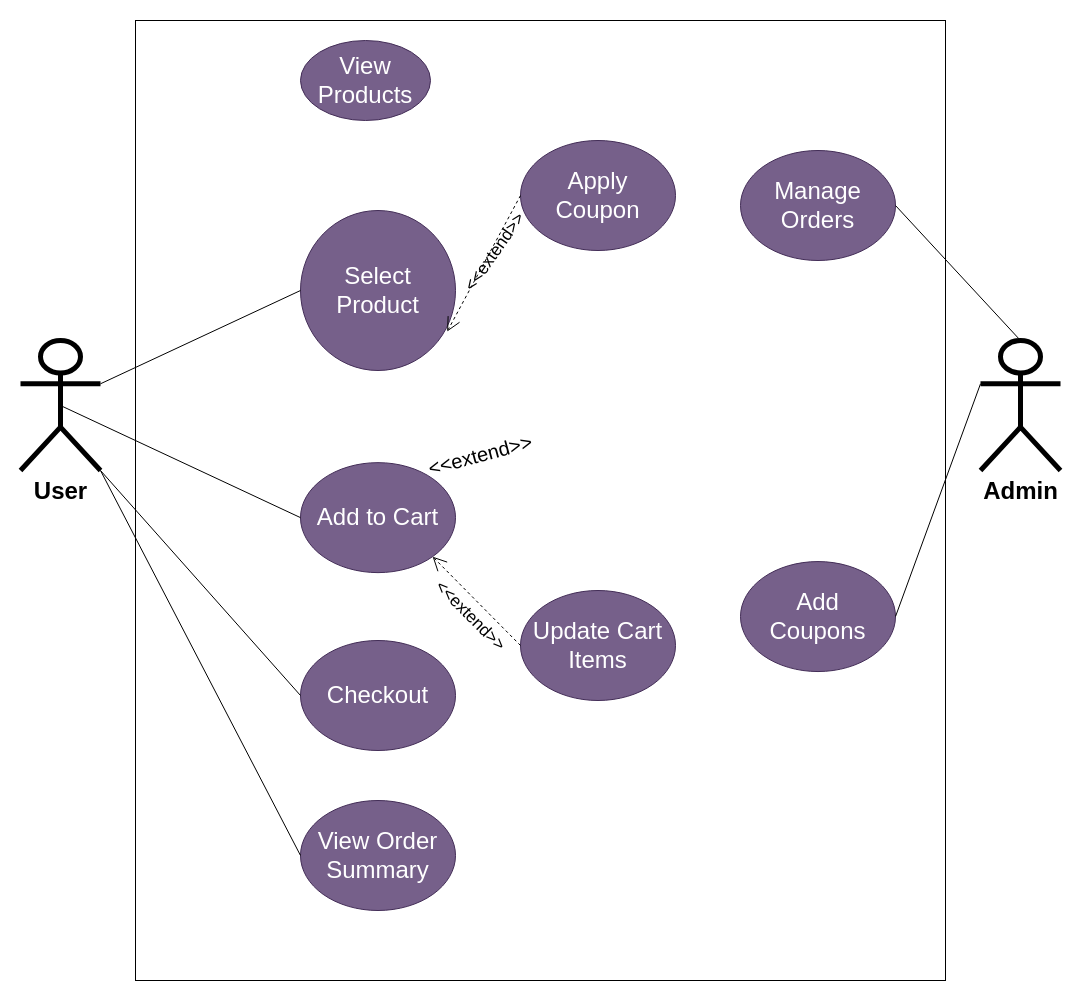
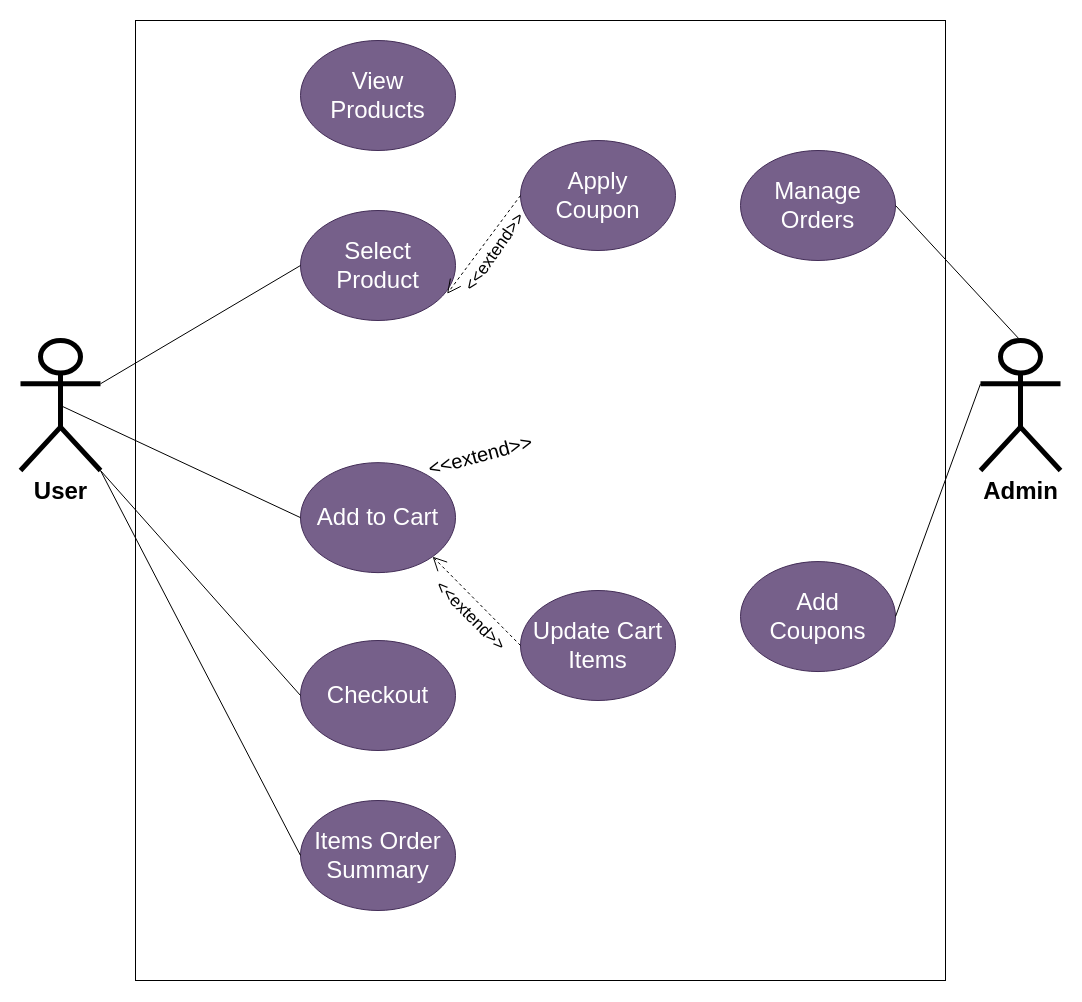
(366, 81) -> (378, 96)
(378, 291) -> (378, 266)
(378, 856) -> (378, 856)
